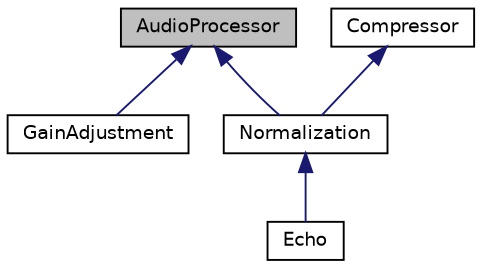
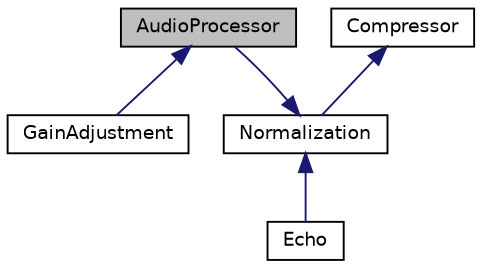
(253, 90) -> (262, 72)
